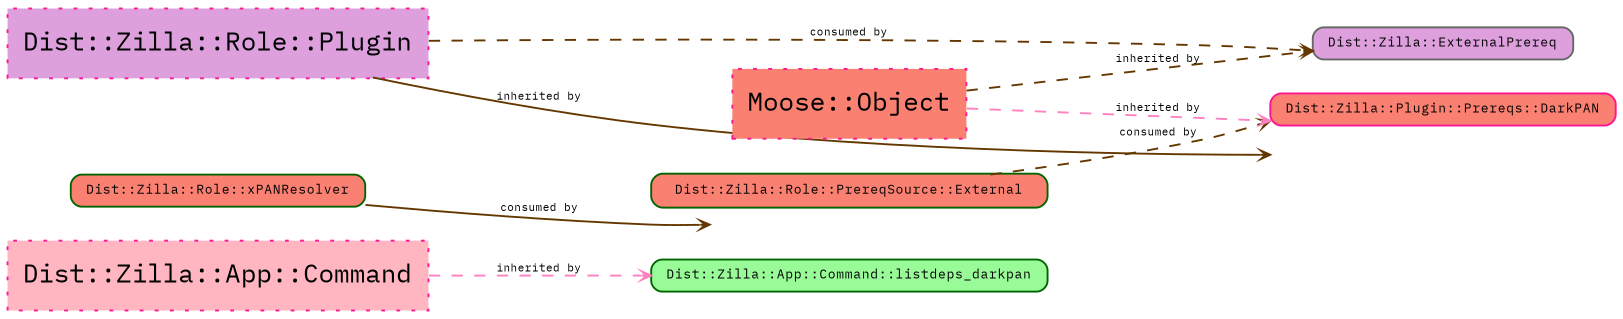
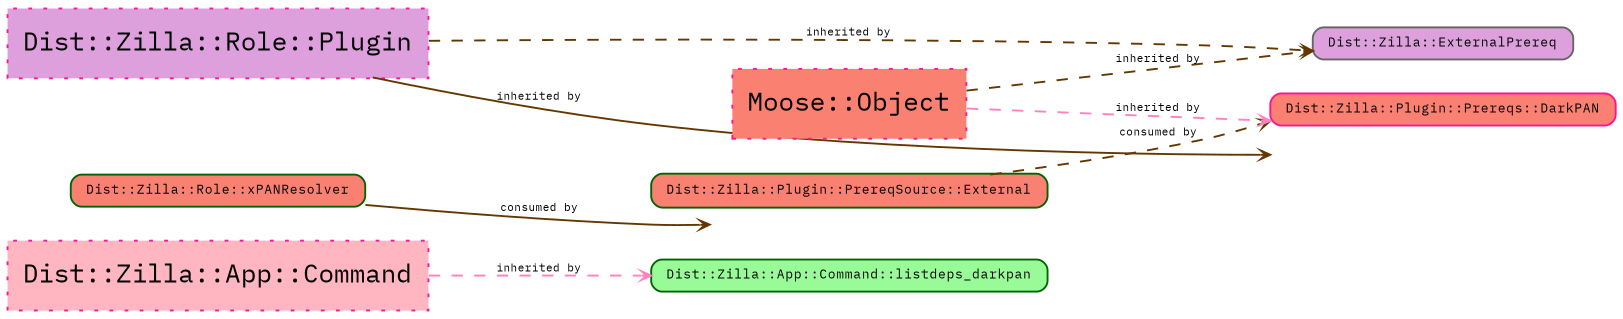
(849, 33) -> (849, 33)
(849, 191) -> (849, 191)
